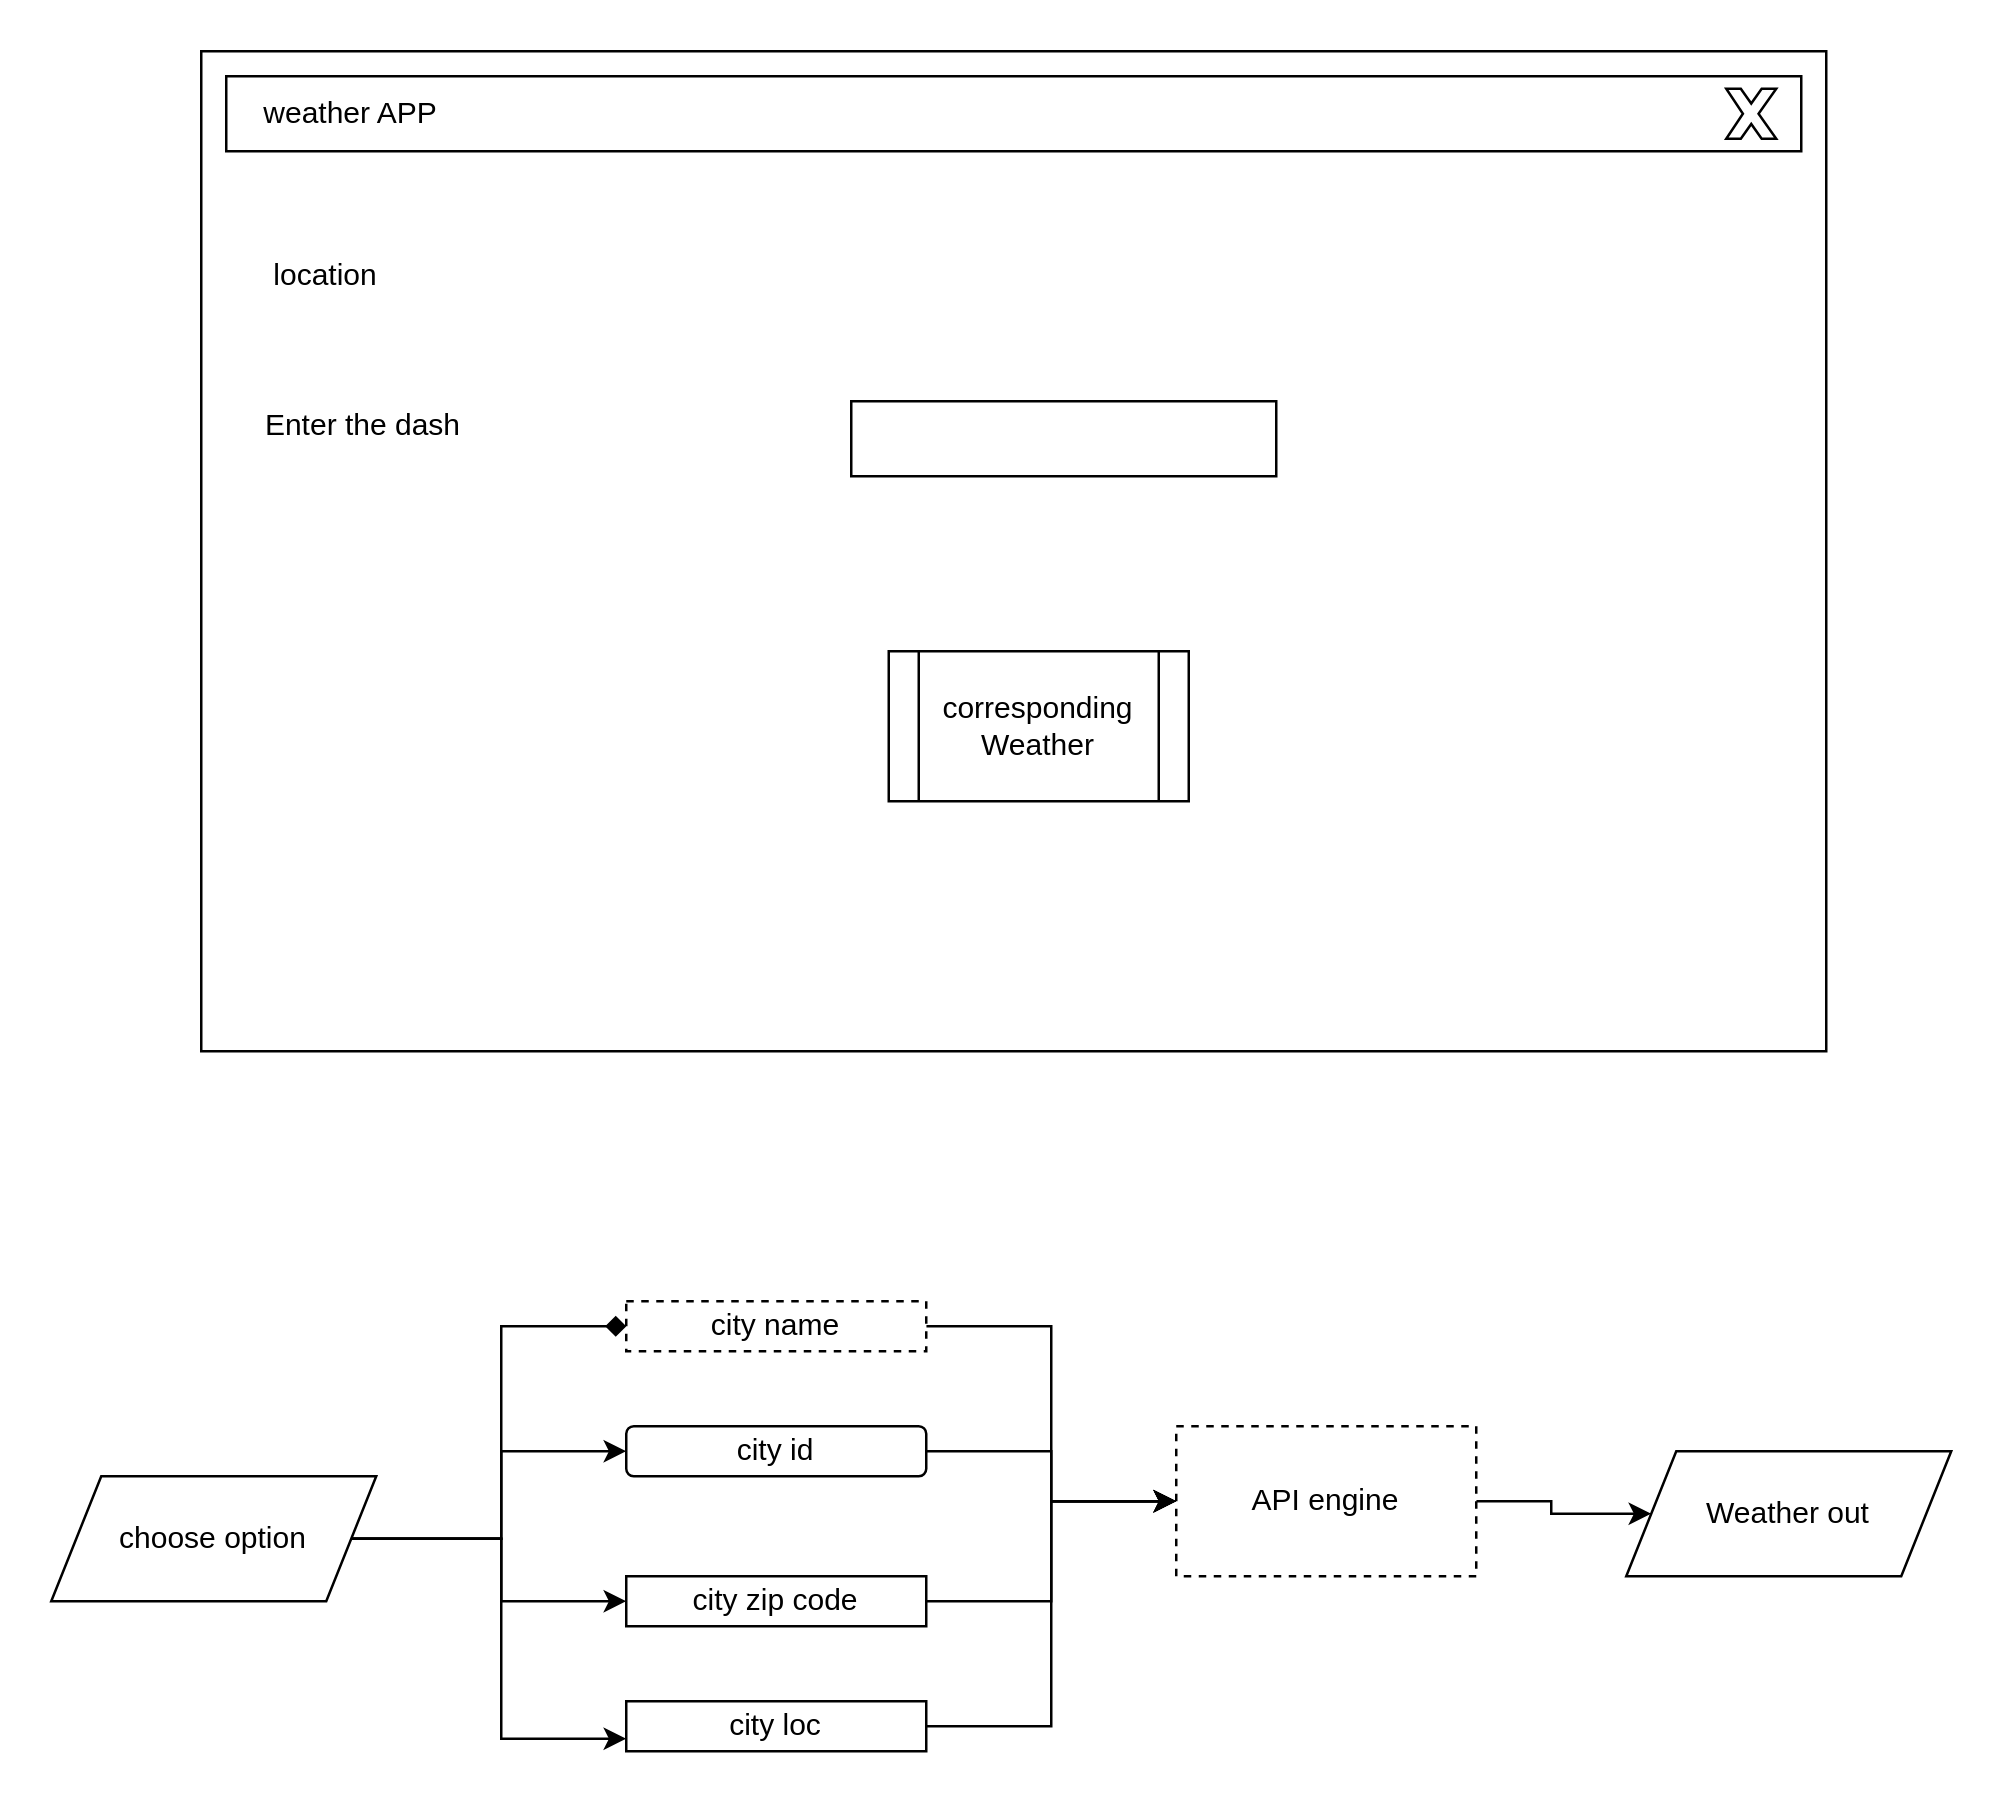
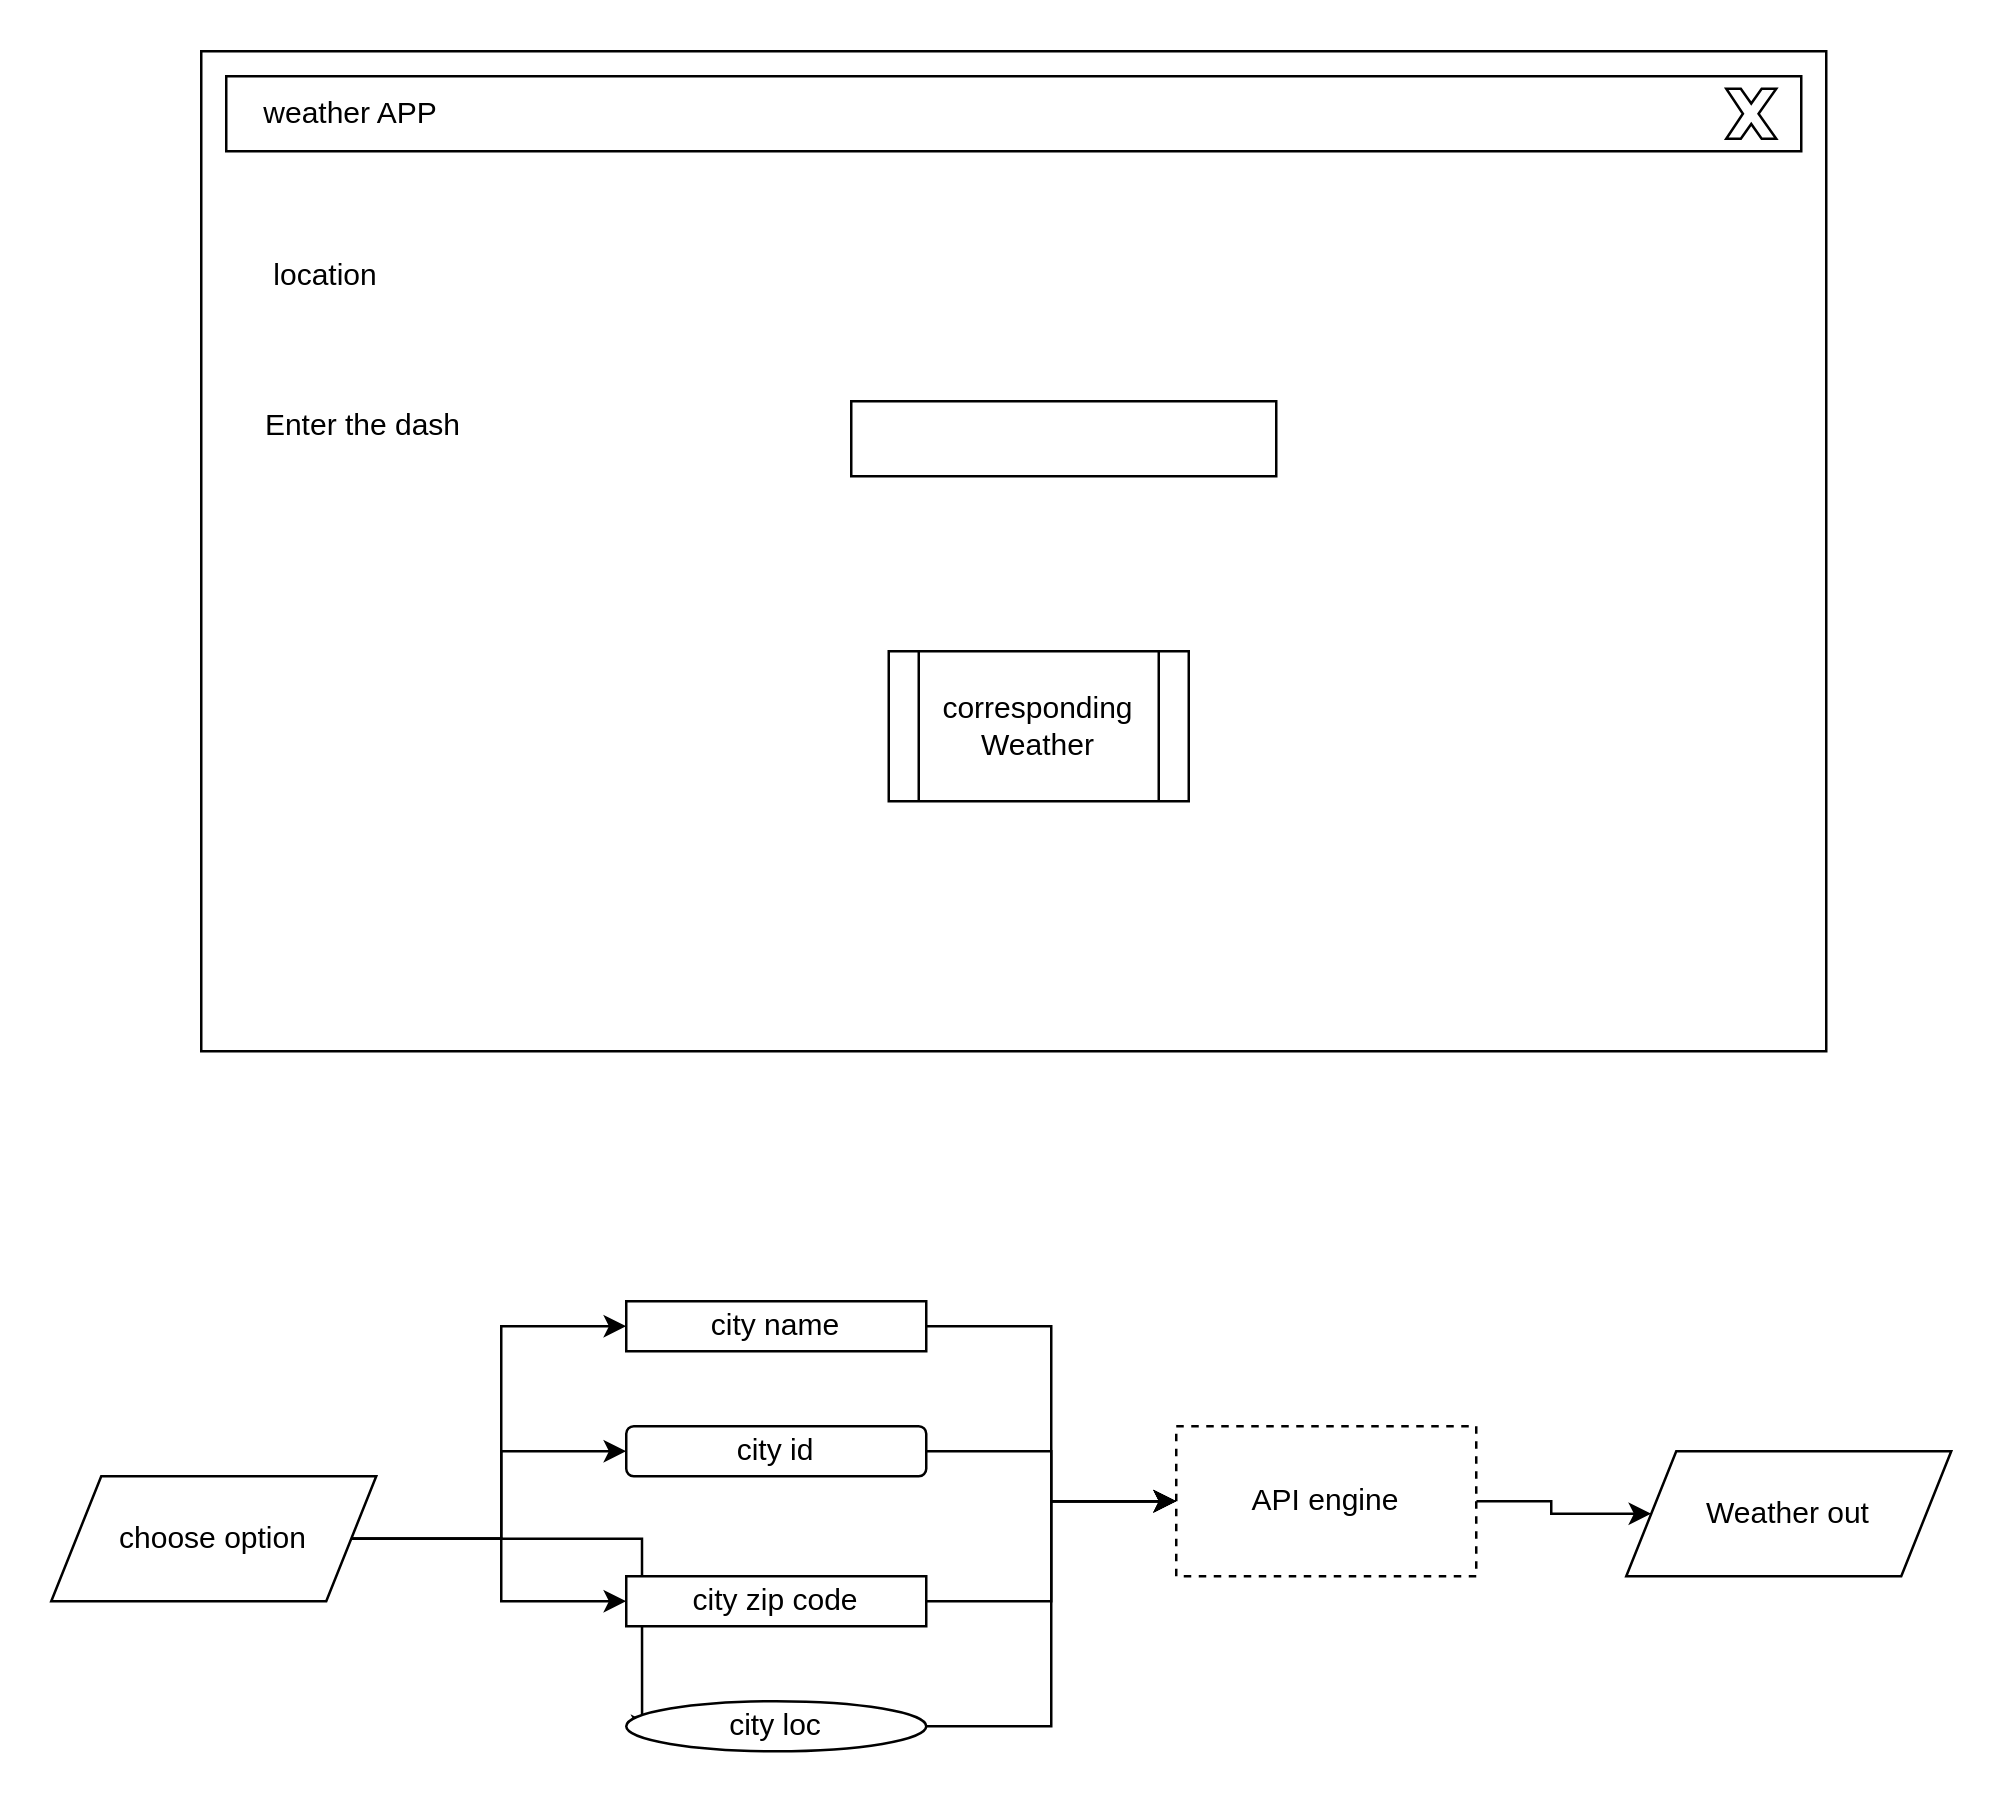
(606, 1326) -> (607, 1326)
(776, 1326) -> (776, 1326)
(776, 1726) -> (776, 1726)
